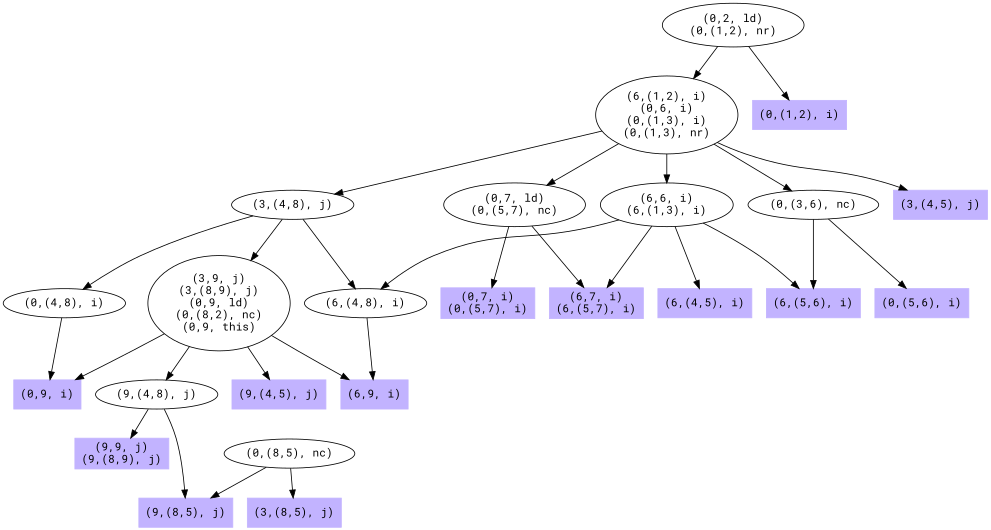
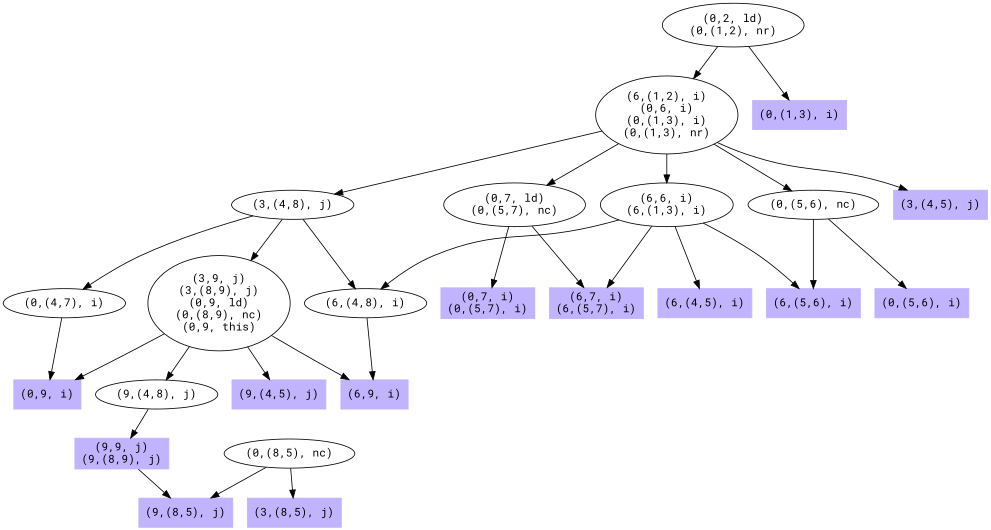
(800, 115) -> (800, 115)
(813, 205) -> (813, 205)
(64, 303) -> (64, 303)
(219, 303) -> (219, 303)
(179, 448) -> (151, 481)
